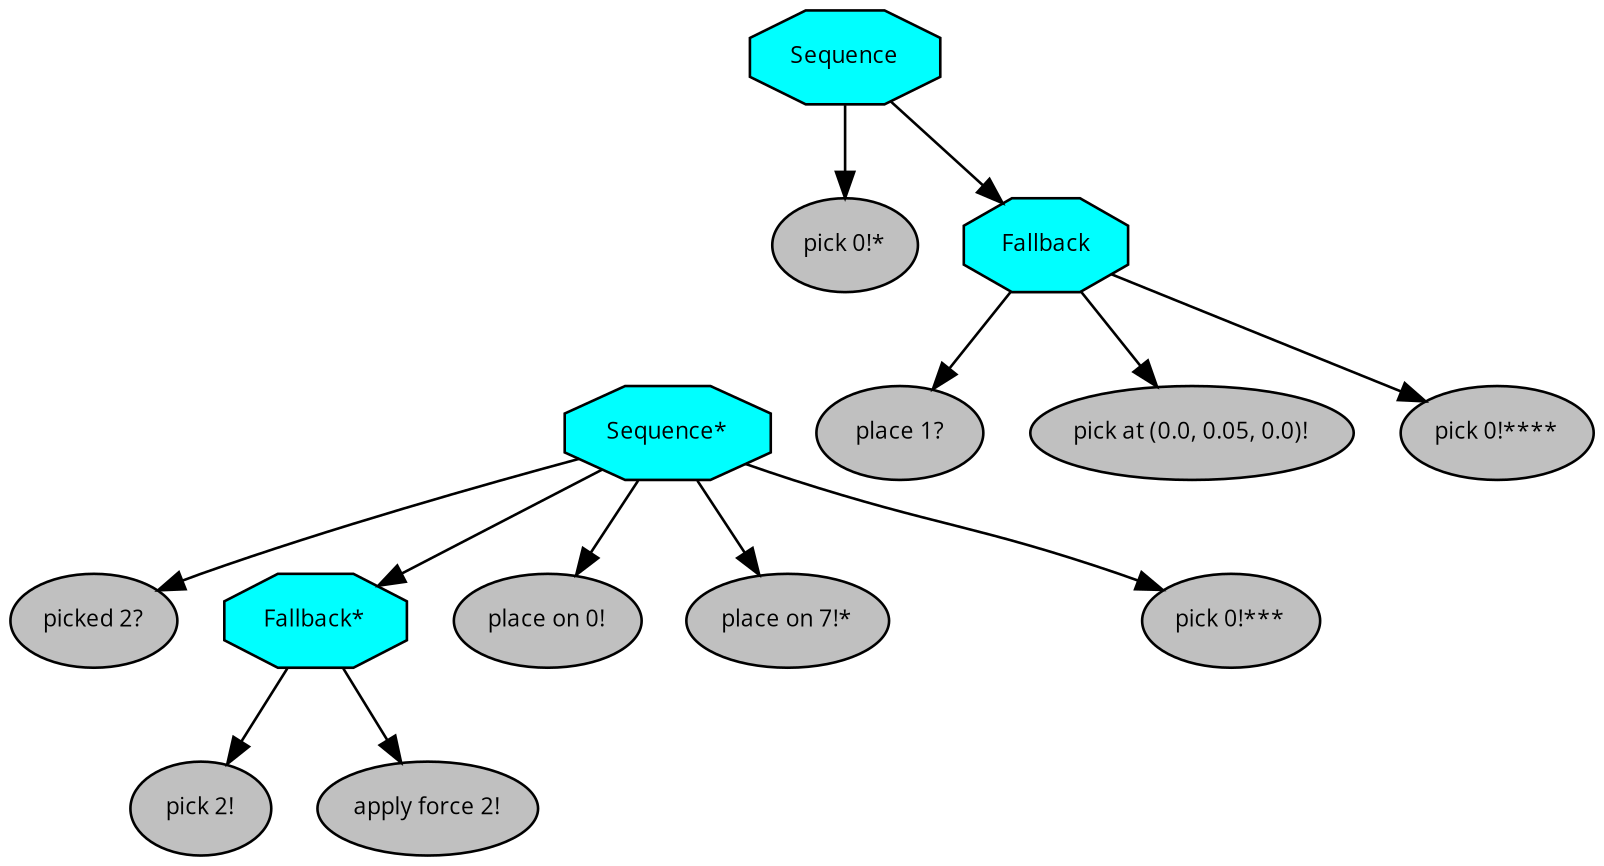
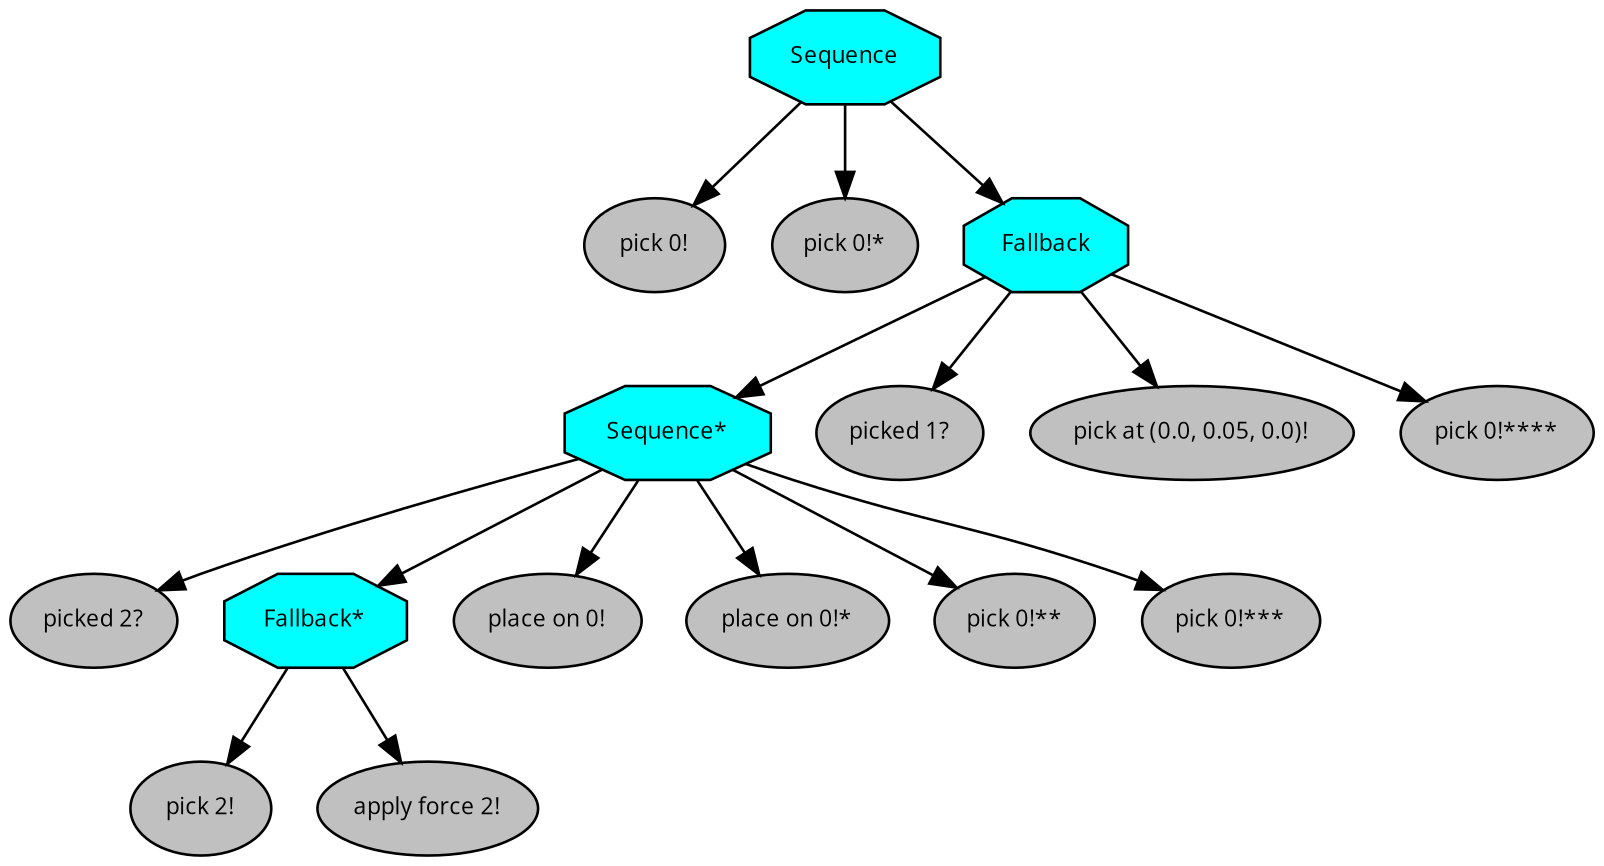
none -> (655, 245)
none -> (872, 332)
(900, 433) -> (900, 433)
(788, 621) -> (788, 621)
none -> (1015, 621)
